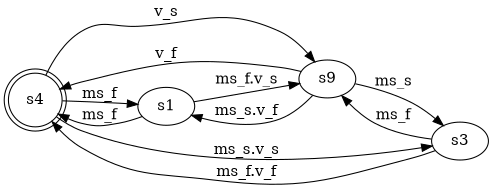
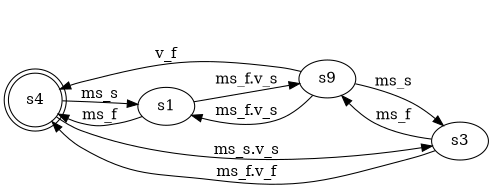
(170, 23) -> none
(100, 94) -> (100, 94)
(247, 111) -> (247, 111)
